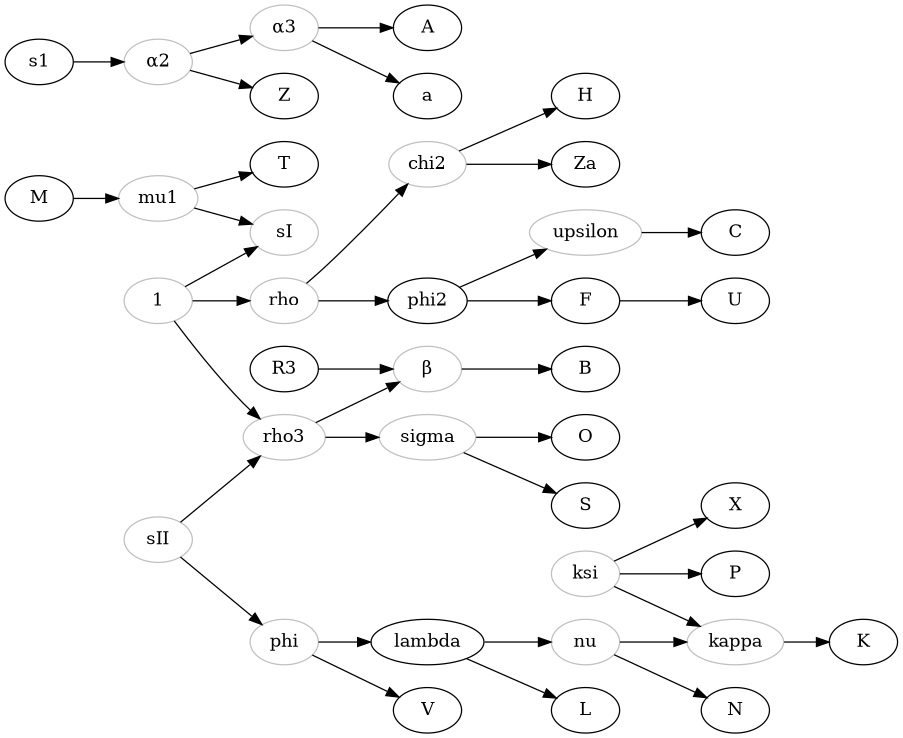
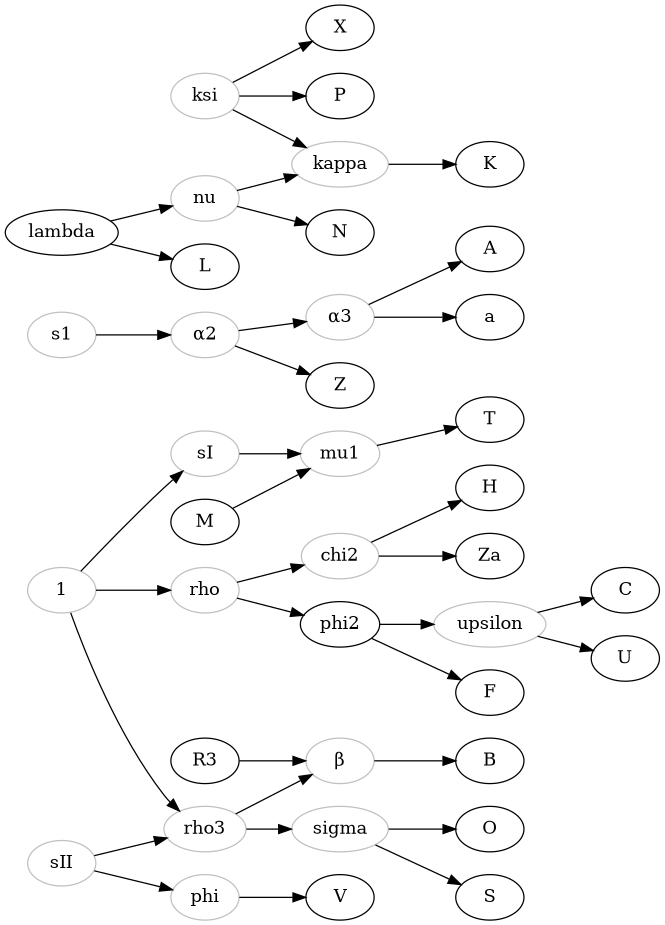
(39, 62) -> (62, 335)
(217, 214) -> (264, 454)
(654, 301) -> (559, 642)
(338, 642) -> none
